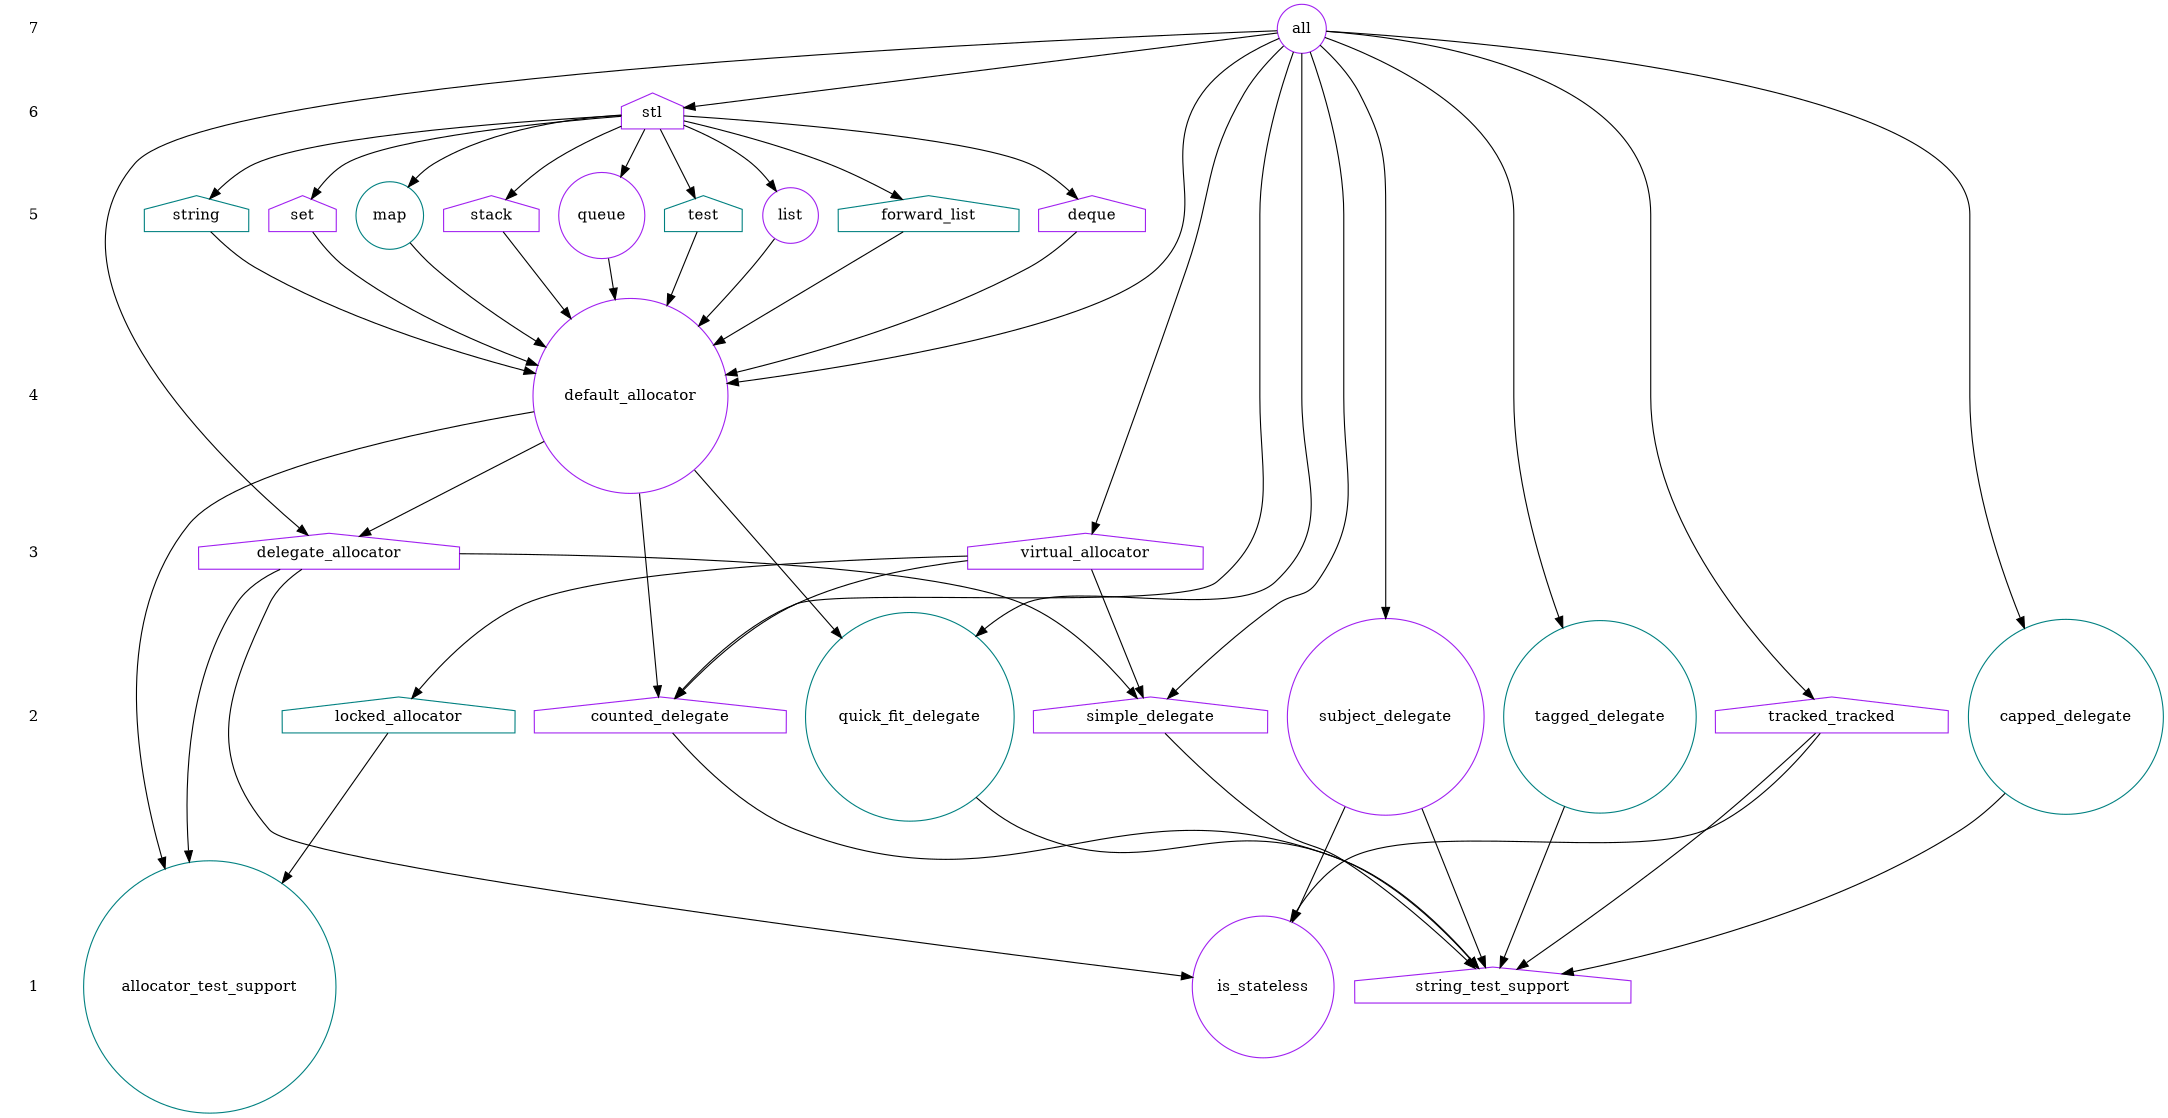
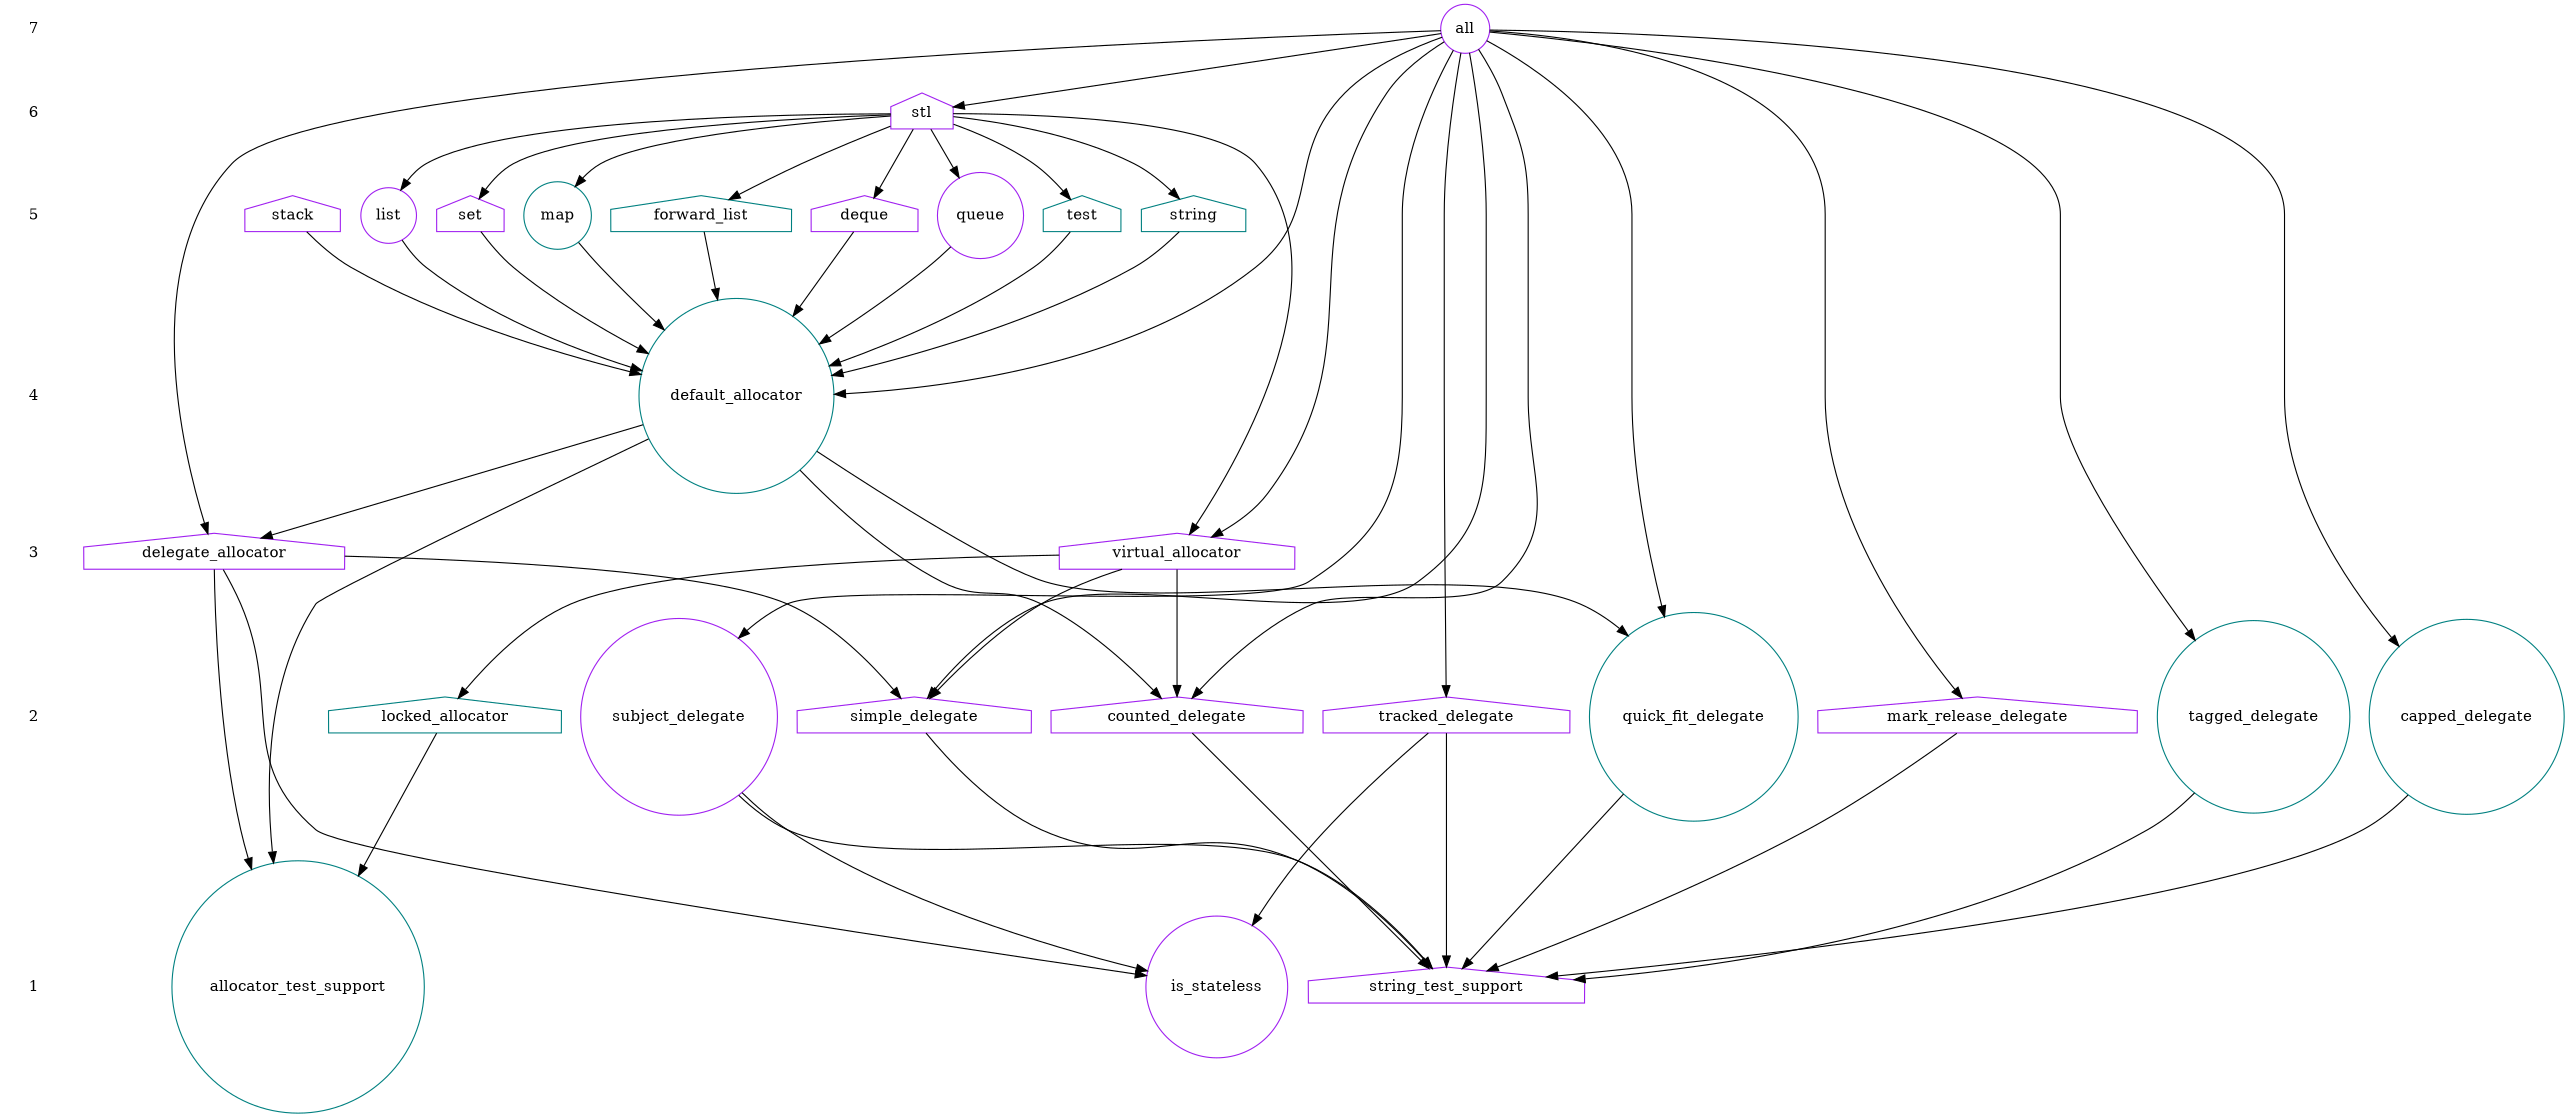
(565, 154) -> (1276, 198)
(630, 396) -> (736, 396)
(1832, 717) -> (1446, 717)
none -> (1978, 717)
